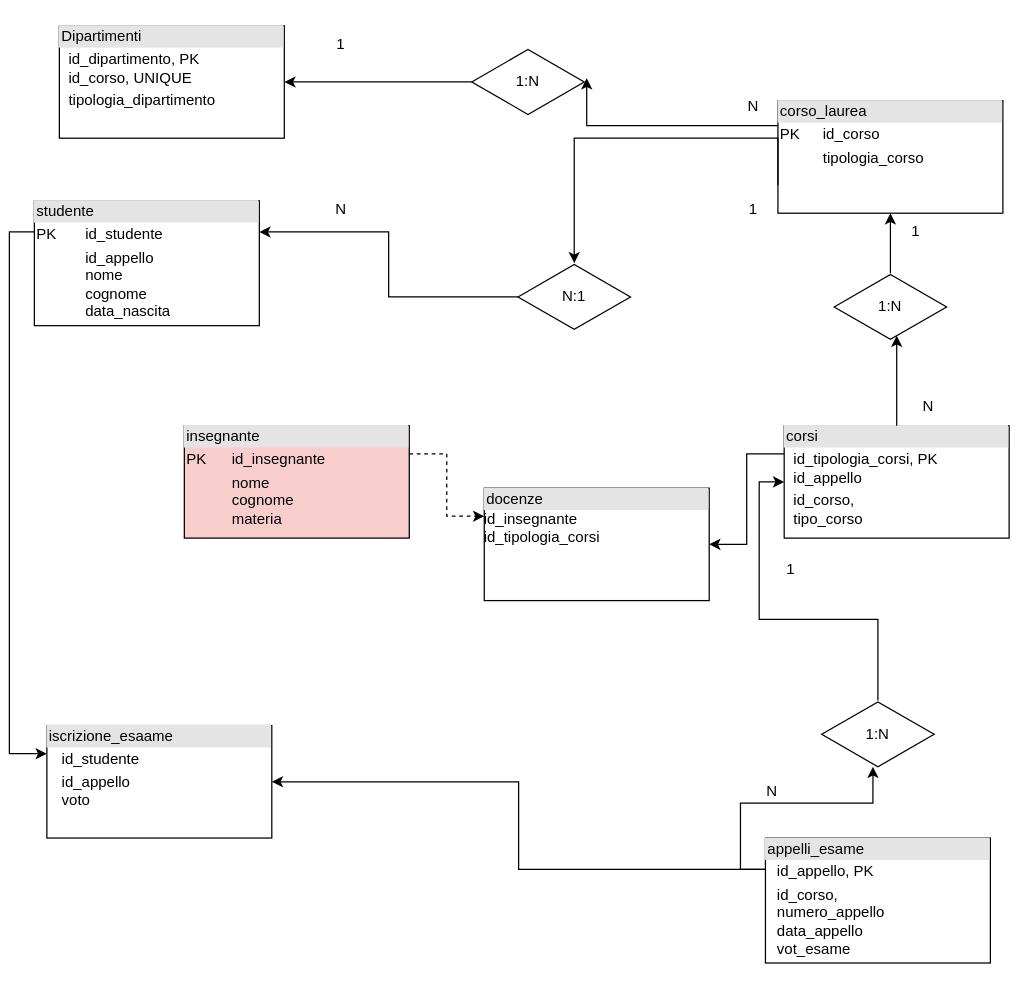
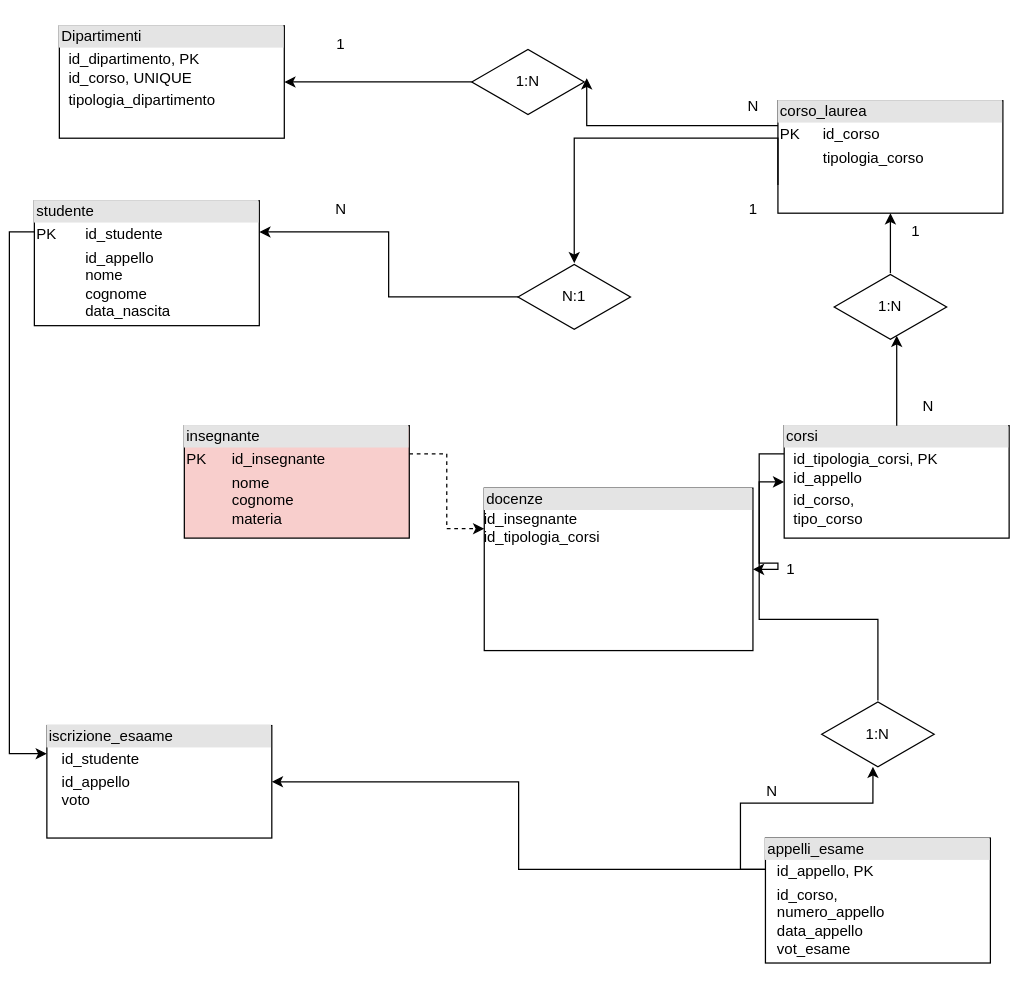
(597, 544) -> (619, 569)
